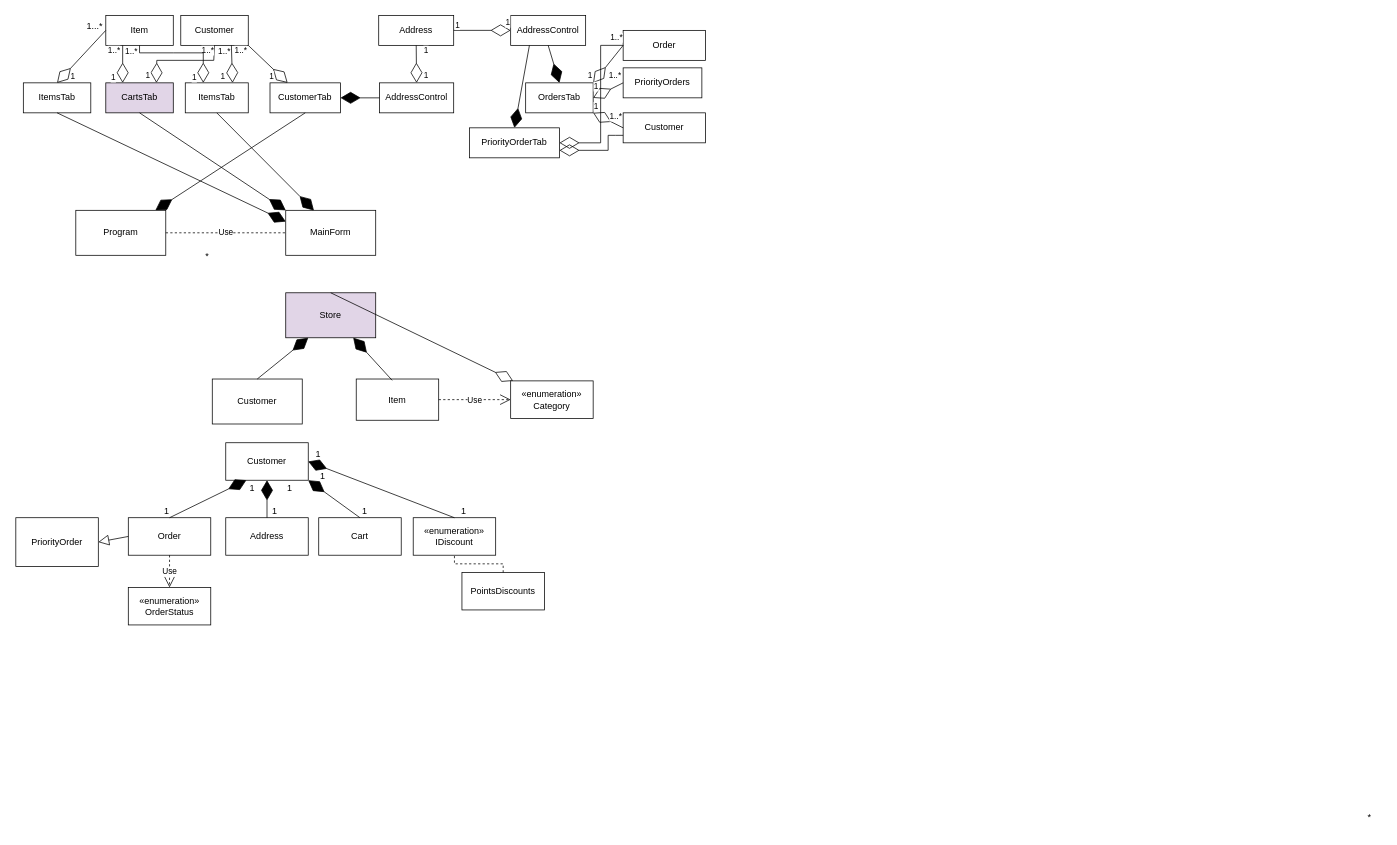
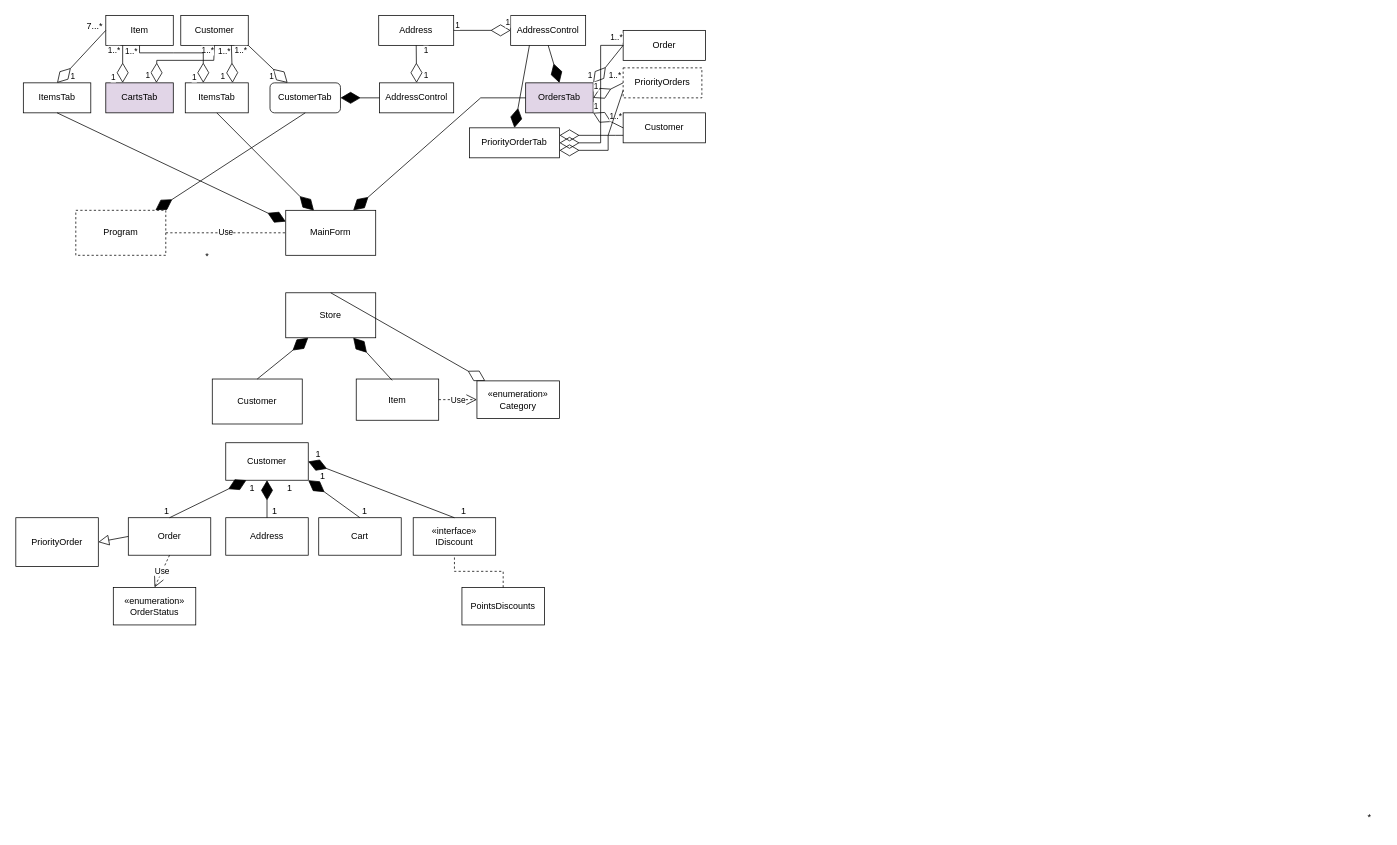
(95, 27) -> (95, 27)
(662, 83) -> (662, 83)
(305, 98) -> (305, 98)
(559, 98) -> (559, 98)
none -> (611, 127)
none -> (424, 148)
(204, 156) -> none
(120, 233) -> (120, 233)
(330, 315) -> (330, 315)
(552, 400) -> (518, 400)
(454, 537) -> (454, 537)
(503, 591) -> (503, 606)
(169, 606) -> (154, 606)
